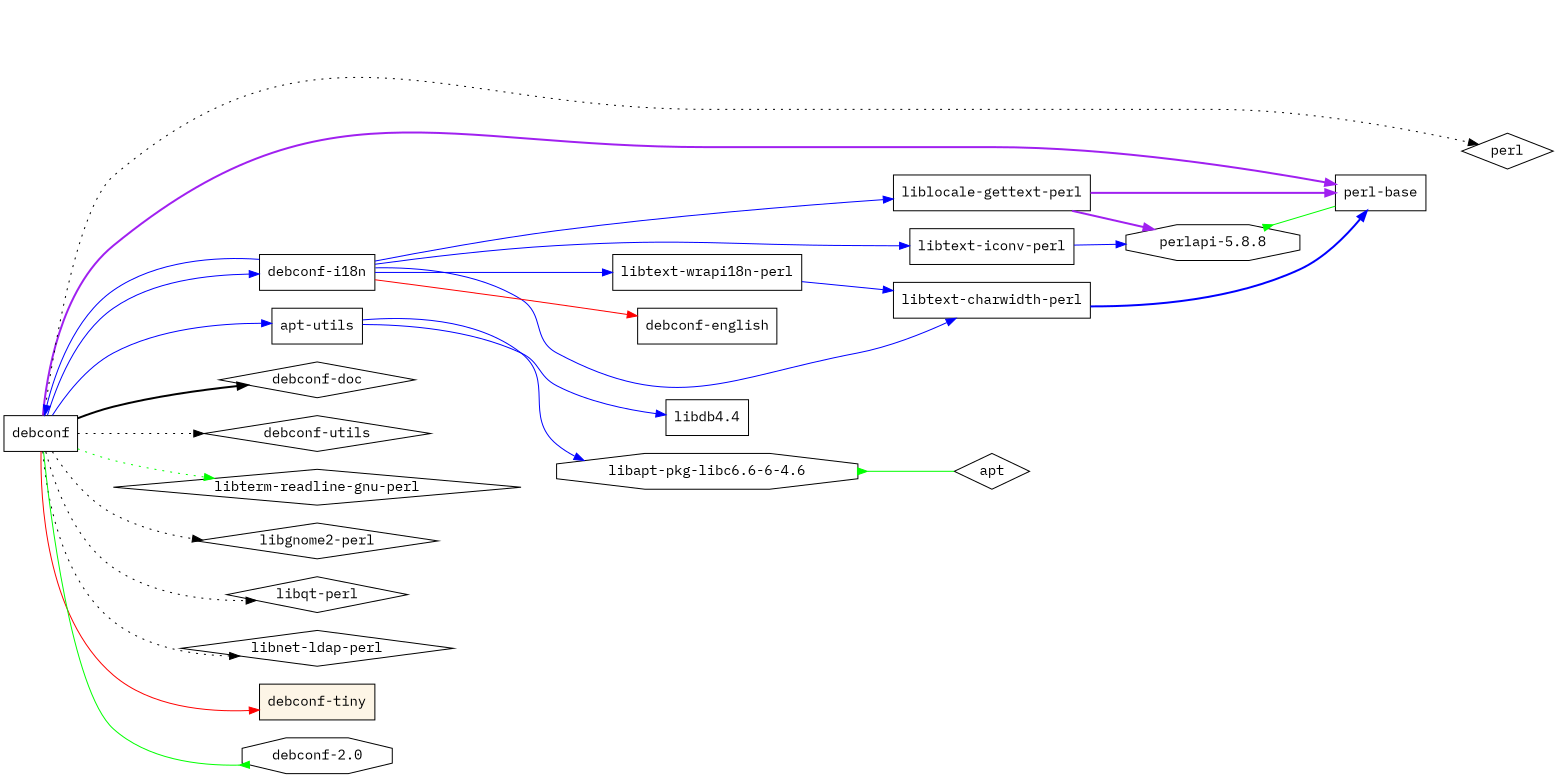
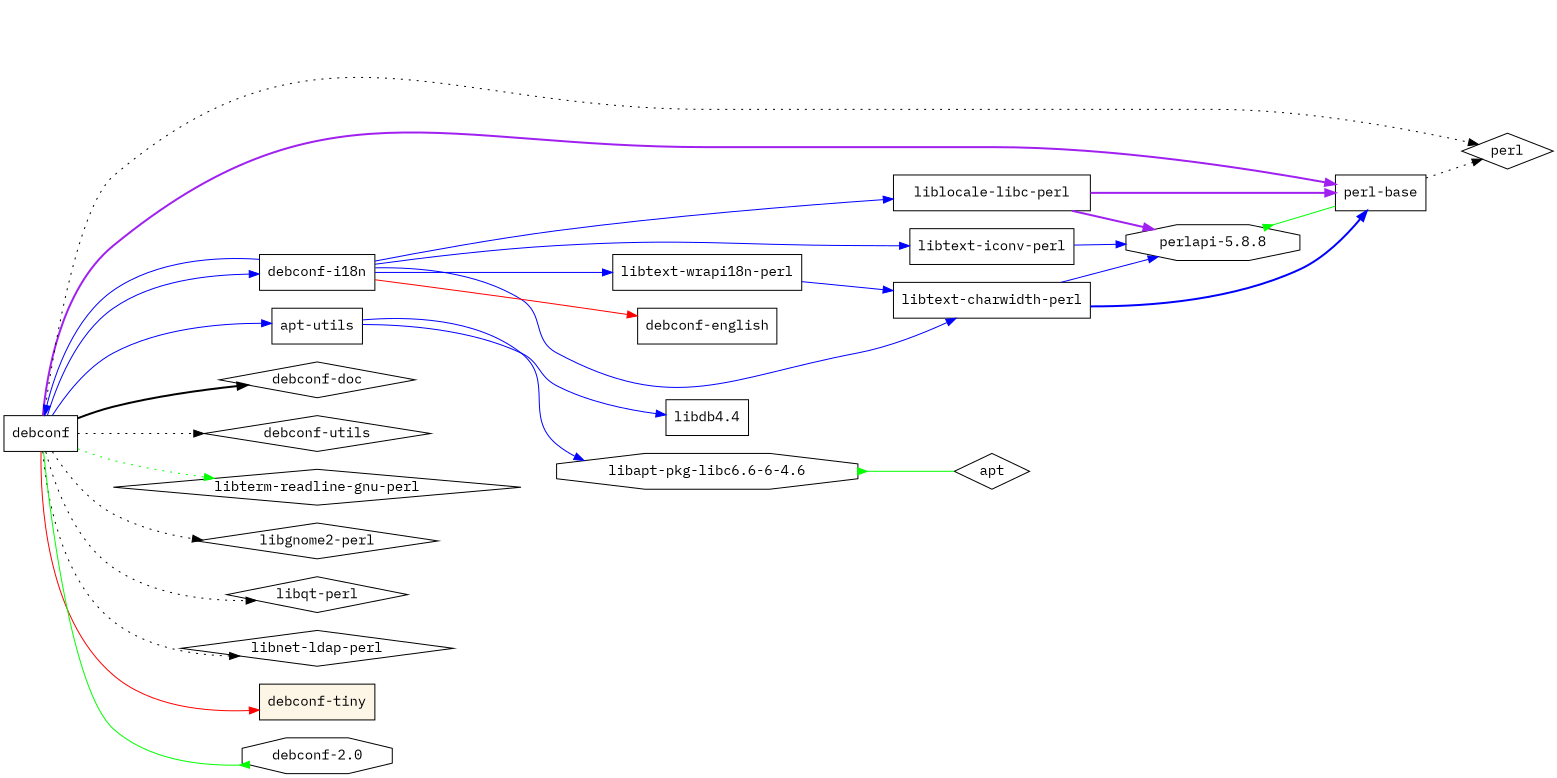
none -> (1449, 170)
(992, 193) -> (992, 193)
none -> (1105, 271)
